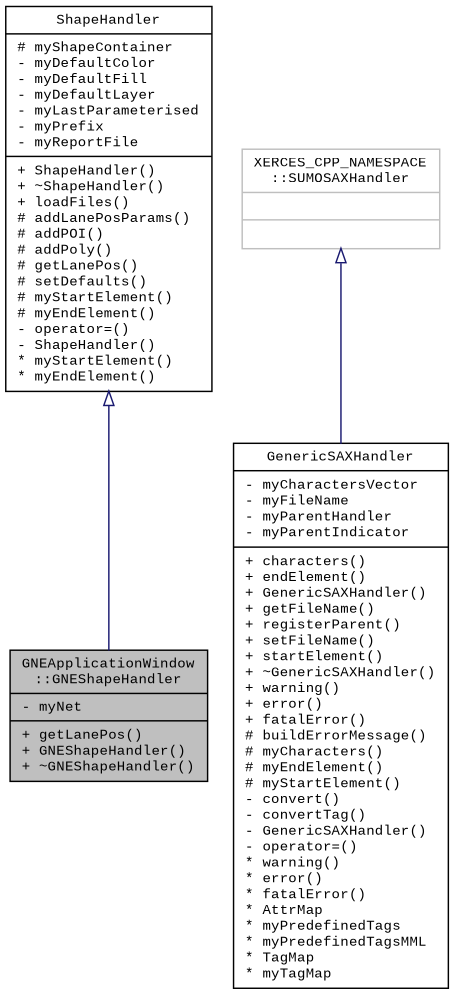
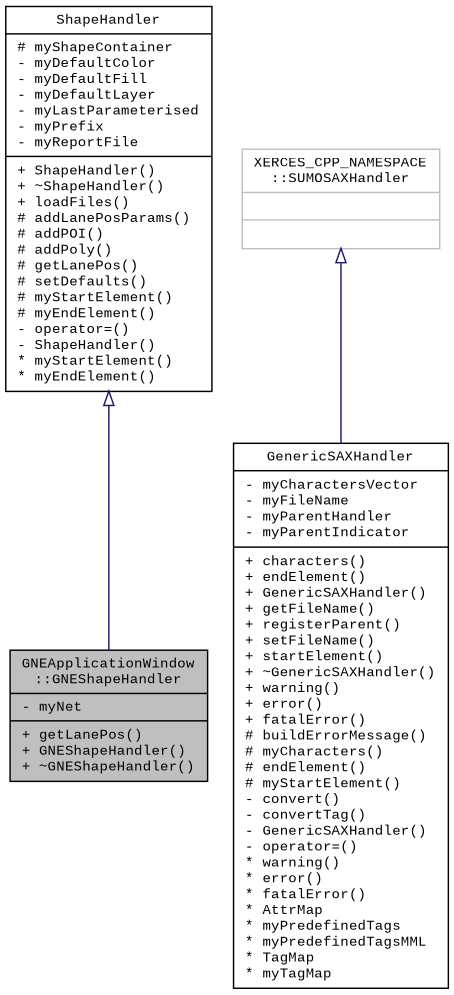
(315, 767) -> (306, 767)
